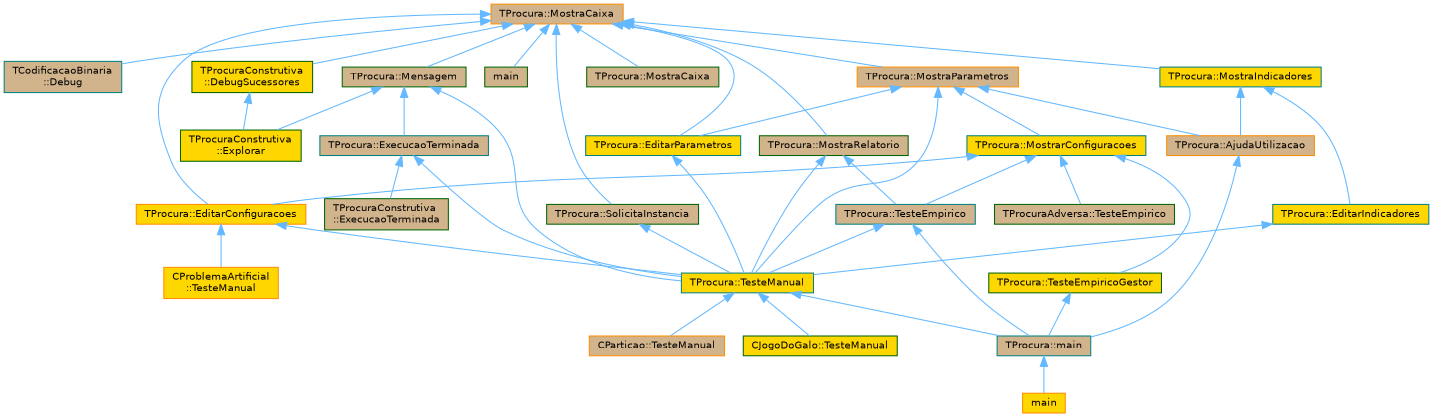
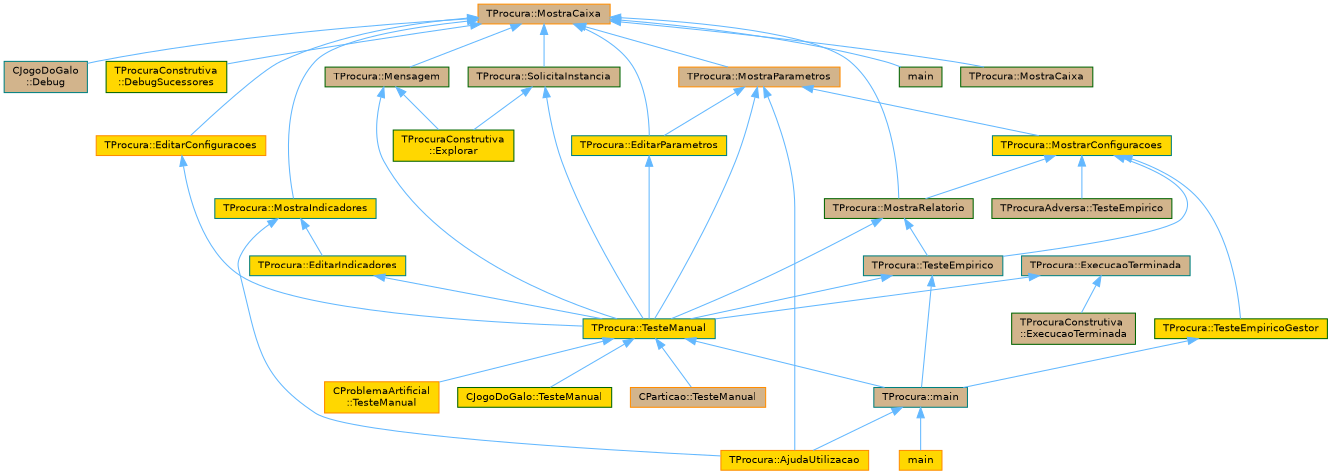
(63, 77) -> (46, 77)
(246, 117) -> (498, 112)
(404, 117) -> none
(1241, 146) -> (795, 460)
(620, 177) -> (985, 179)
(221, 251) -> (521, 362)
(1190, 276) -> (853, 431)
